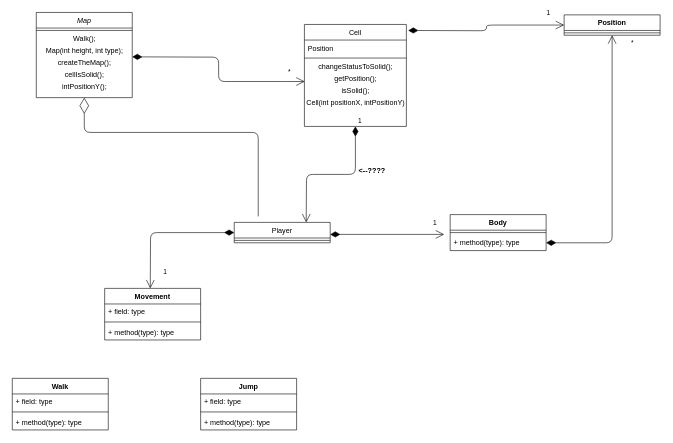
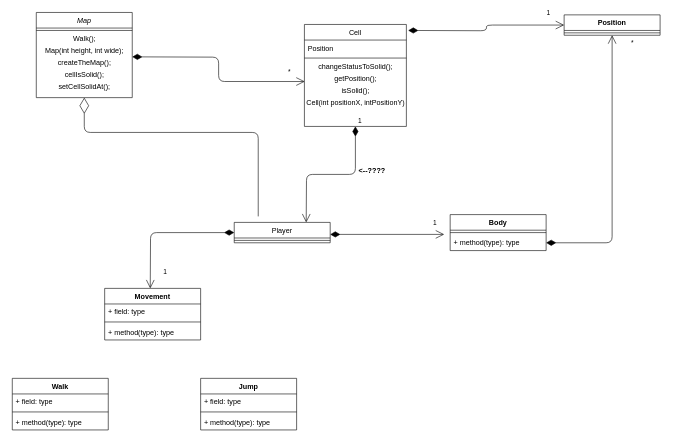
(85, 51) -> (85, 51)
(85, 87) -> (85, 87)
